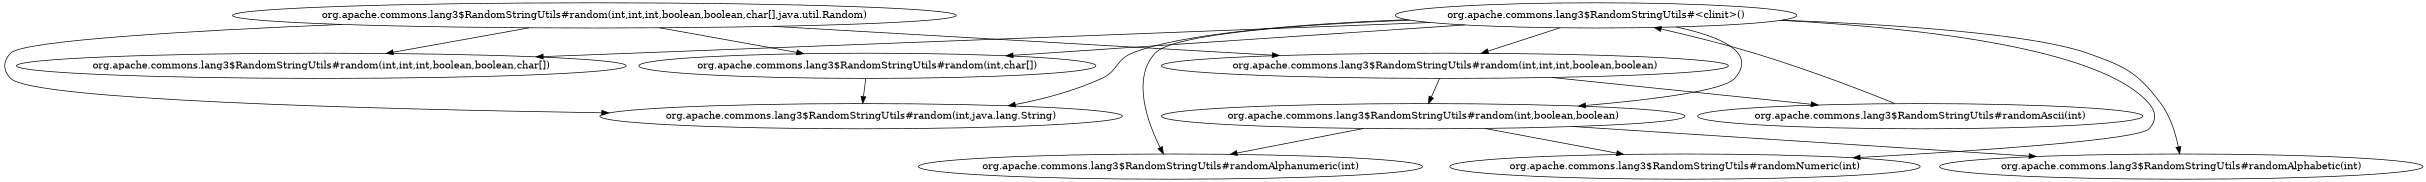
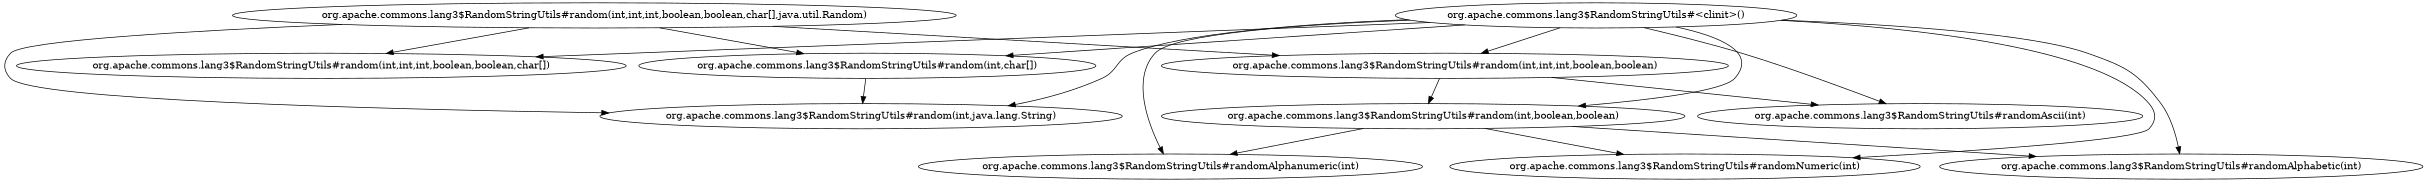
(1780, 61) -> (1763, 60)
